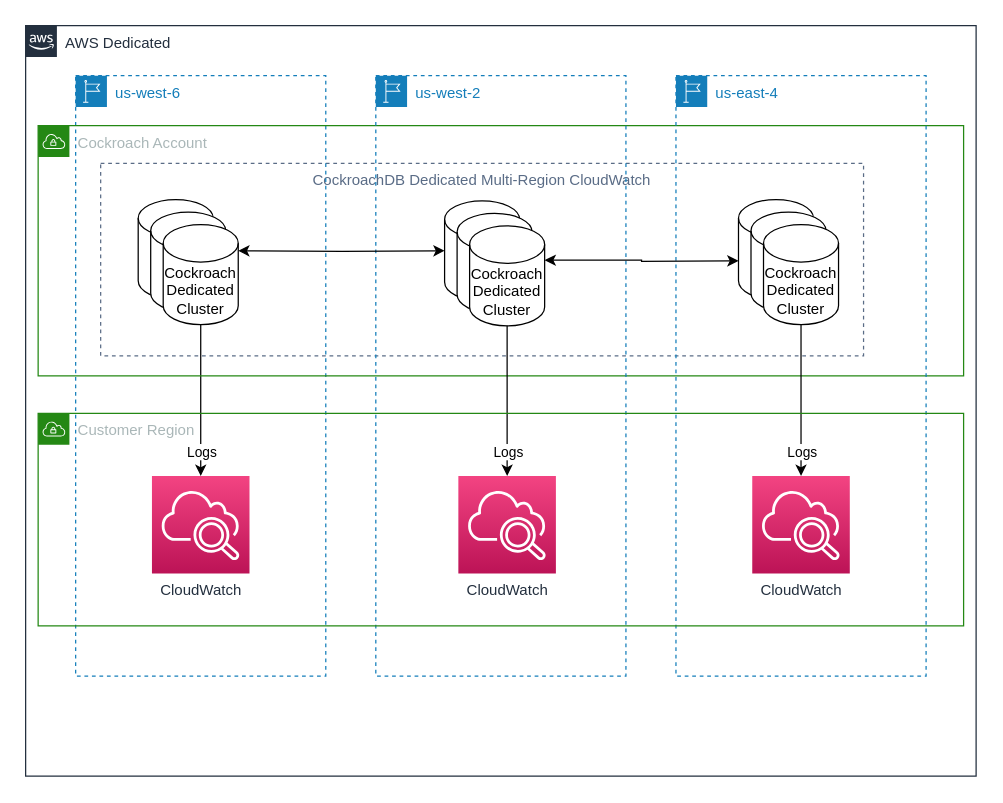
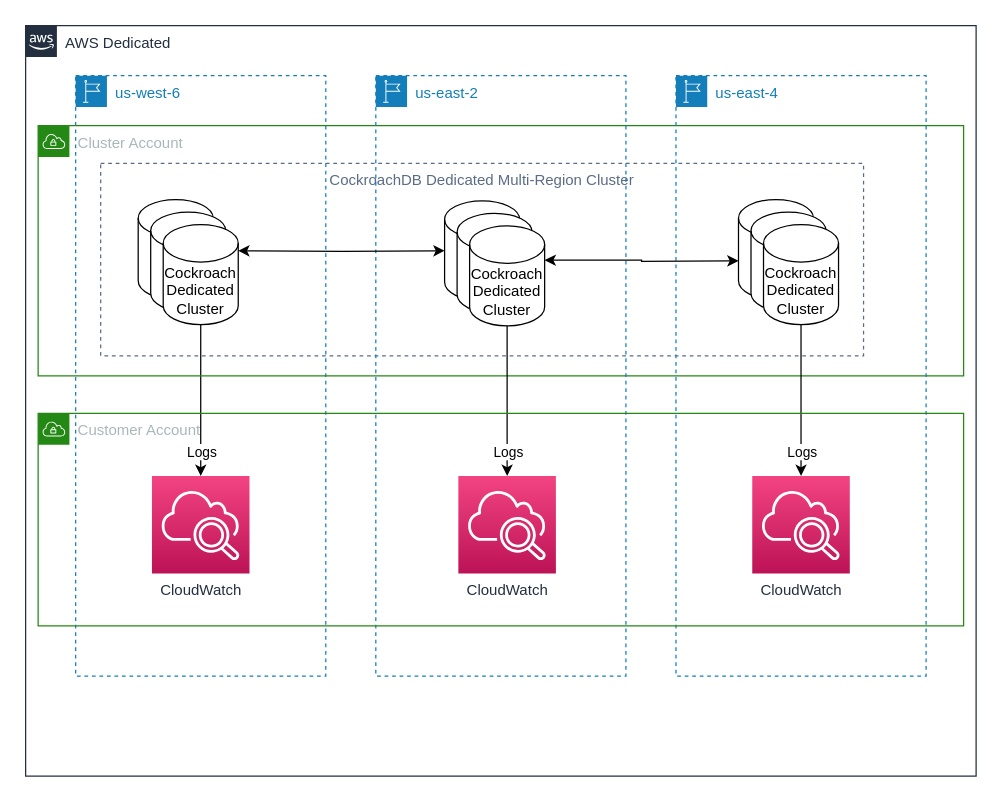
(453, 93) -> (453, 93)
(148, 143) -> (137, 143)
(481, 180) -> (481, 180)
(137, 431) -> (143, 431)
